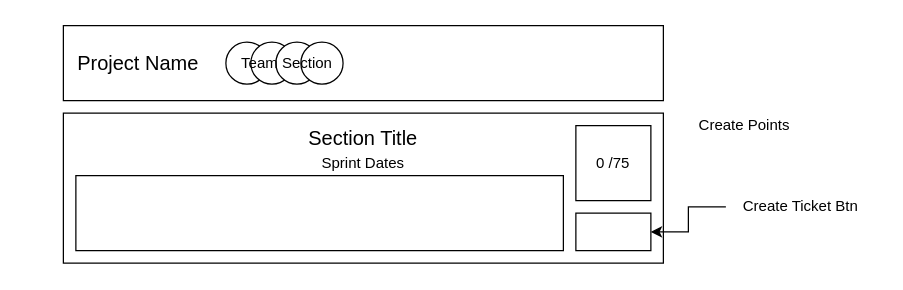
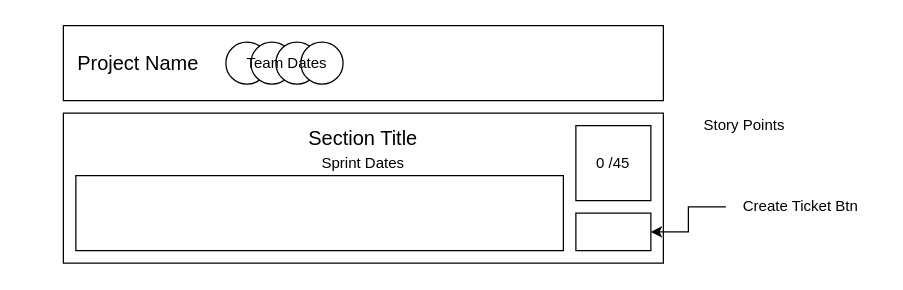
(287, 63) -> (287, 63)
(744, 126) -> (744, 126)
(613, 163) -> (613, 163)
